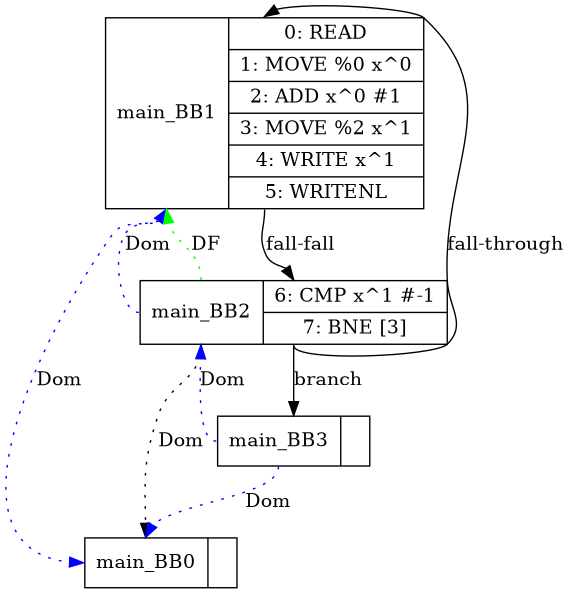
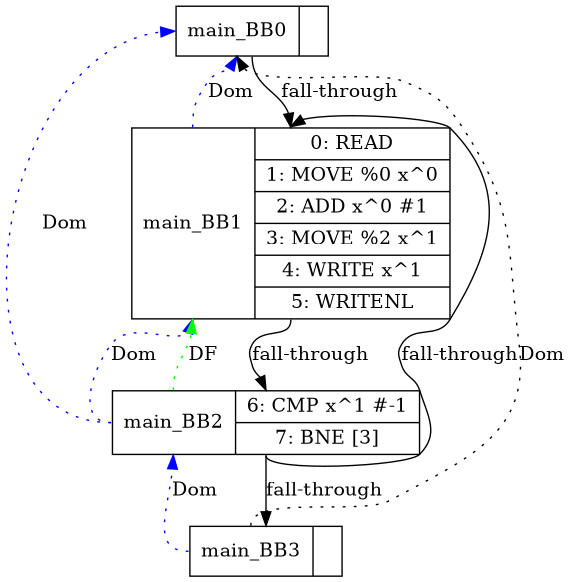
none -> (266, 87)
(301, 245) -> (311, 355)
(328, 380) -> (325, 490)
(155, 427) -> (13, 222)
(219, 500) -> (514, 296)
